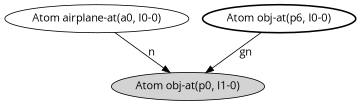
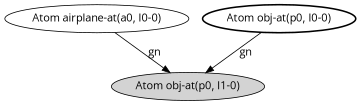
(279, 19) -> (279, 19)
(152, 53) -> (155, 53)
